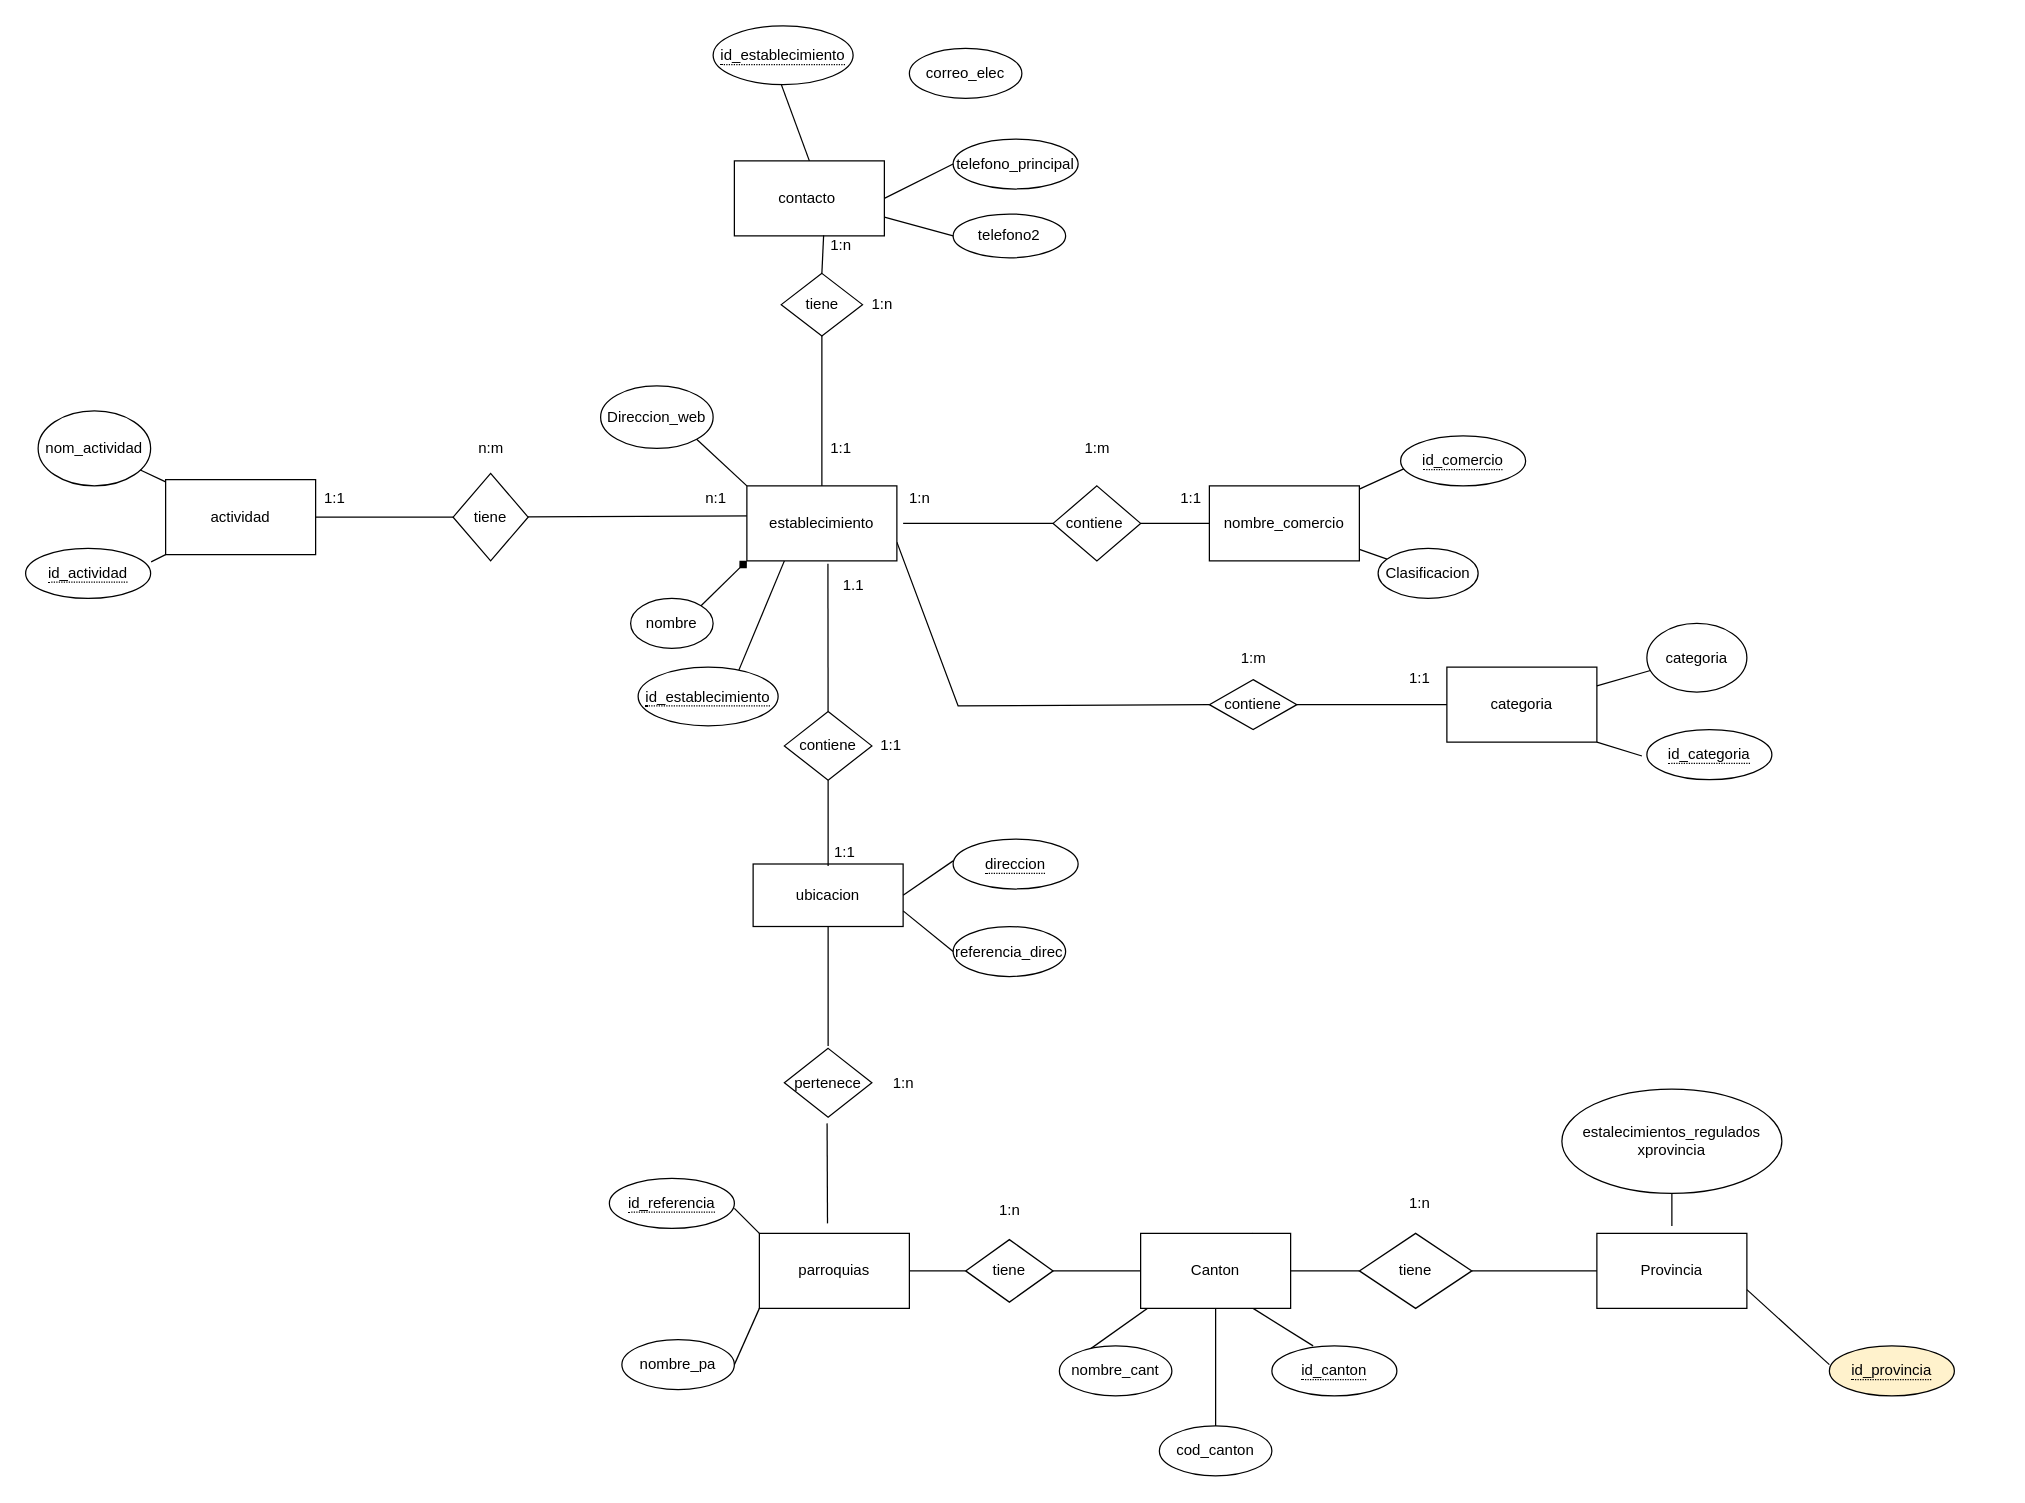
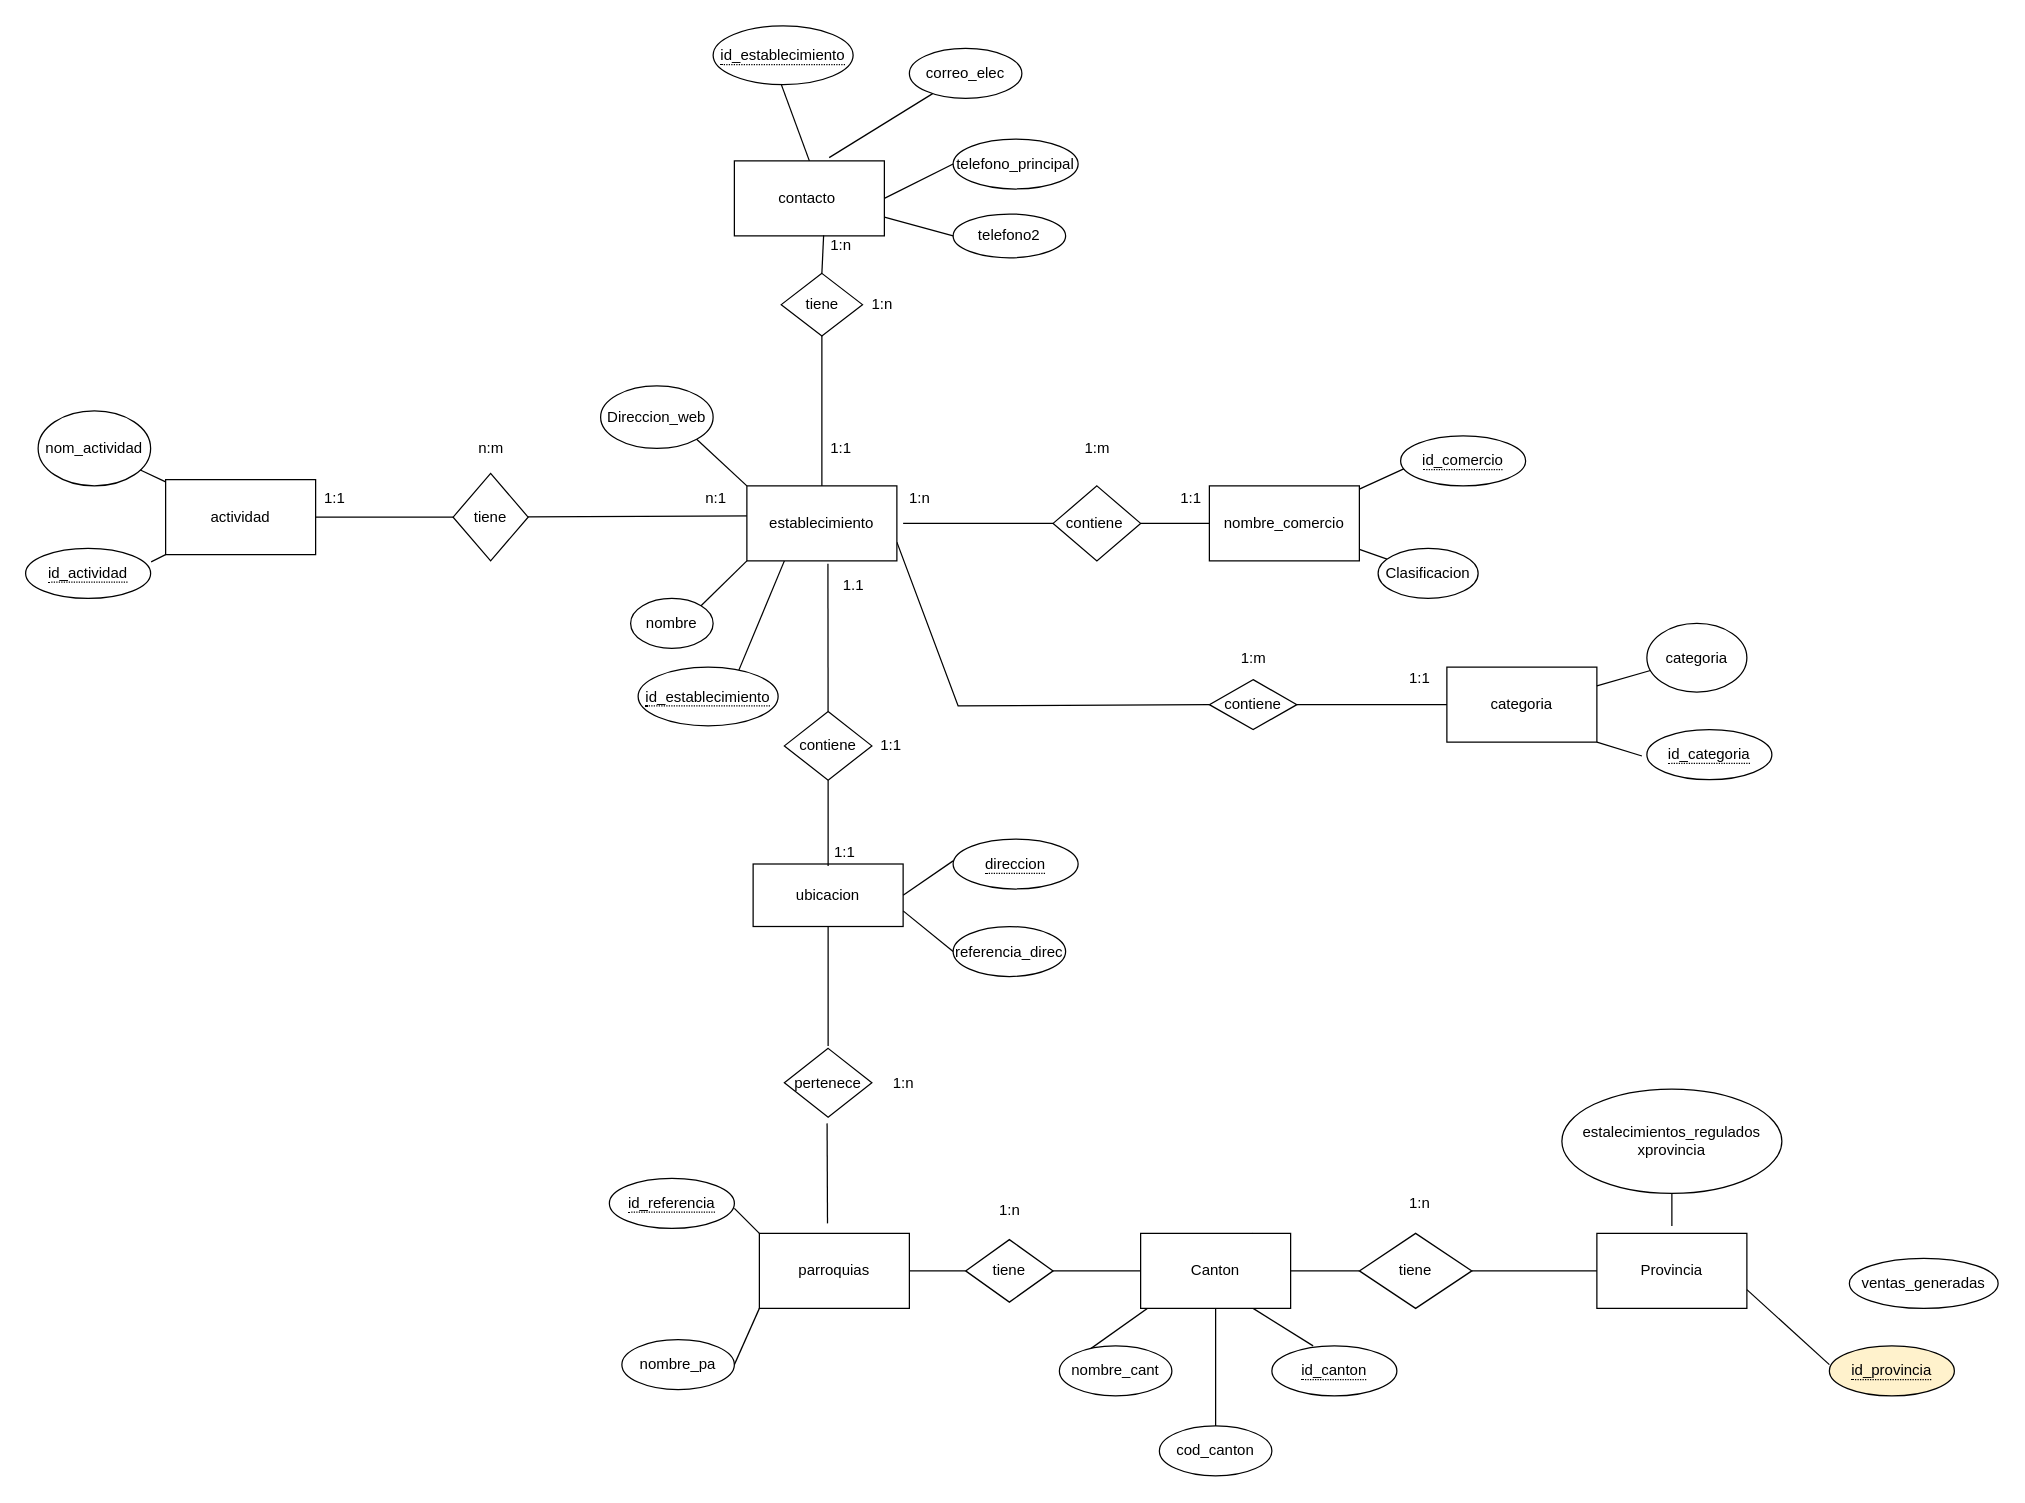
none -> (881, 125)
(739, 568) -> (743, 565)
none -> (1924, 1283)
